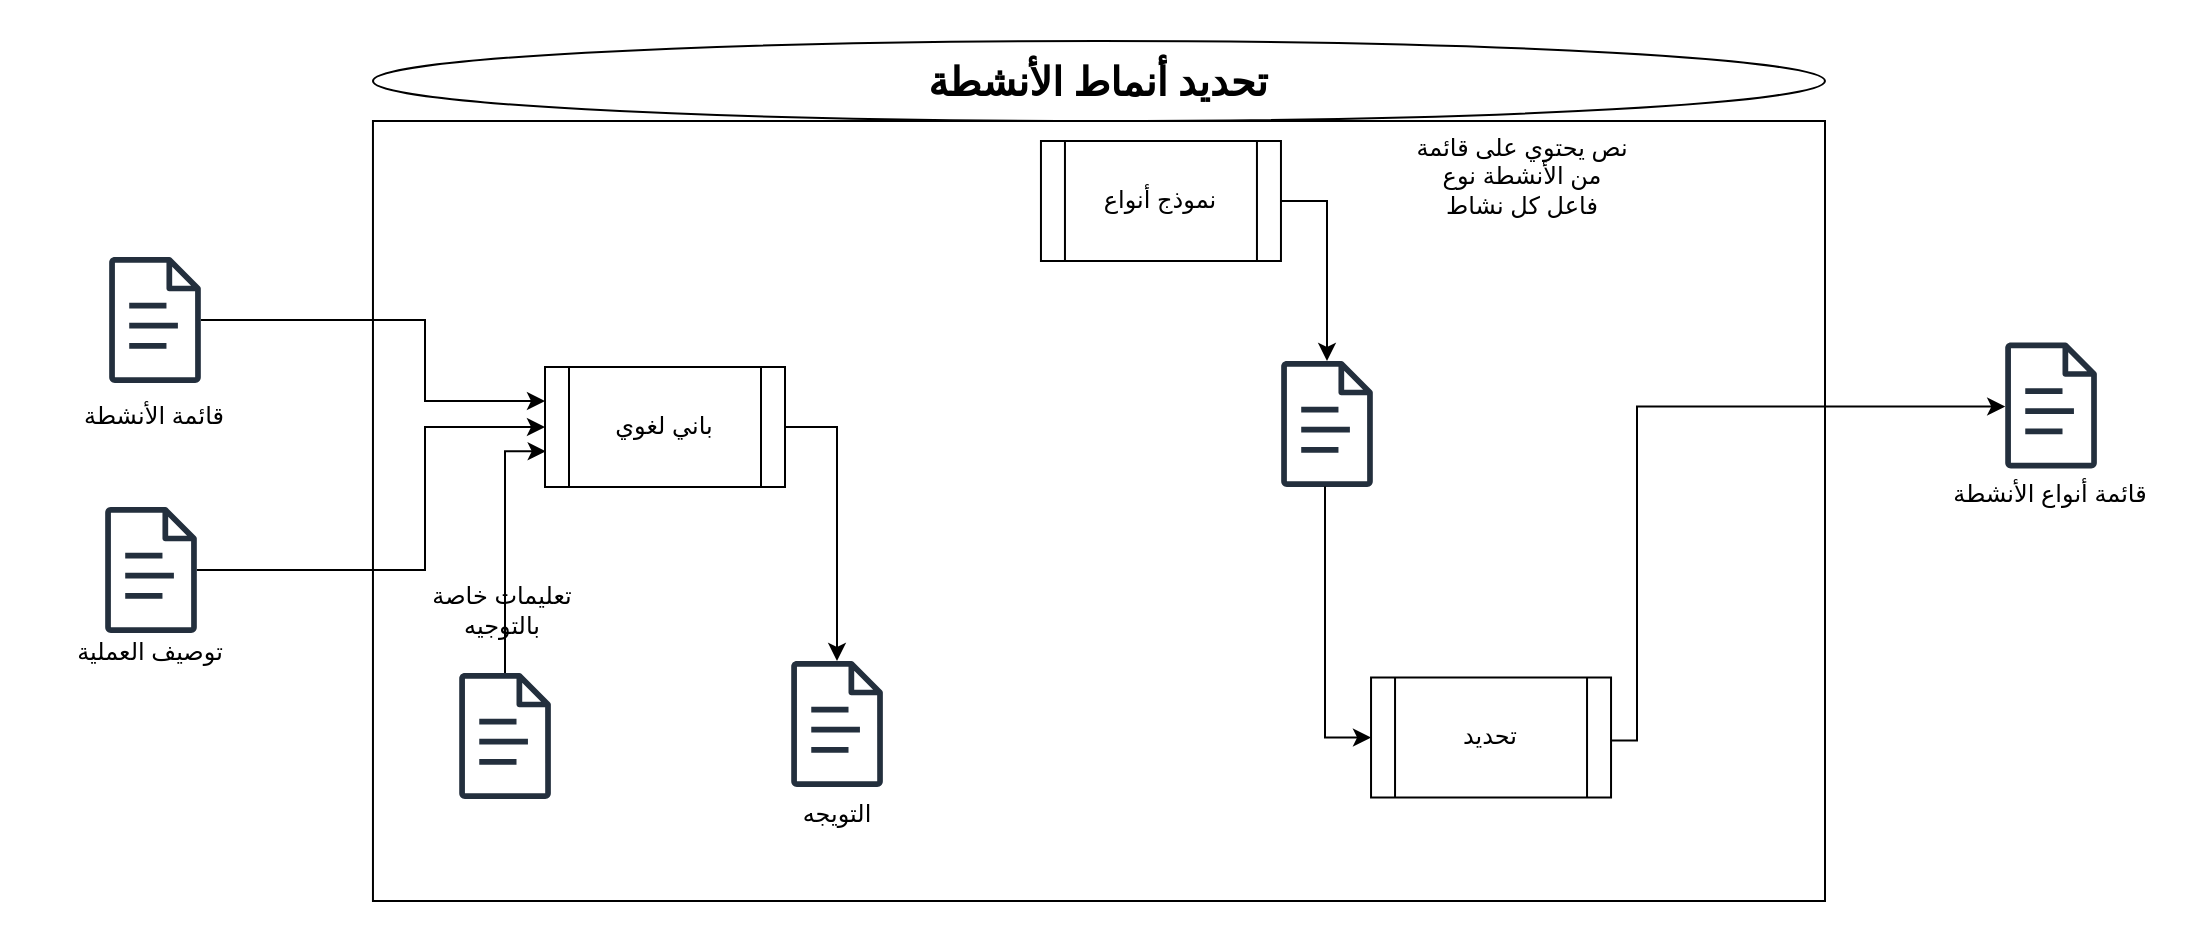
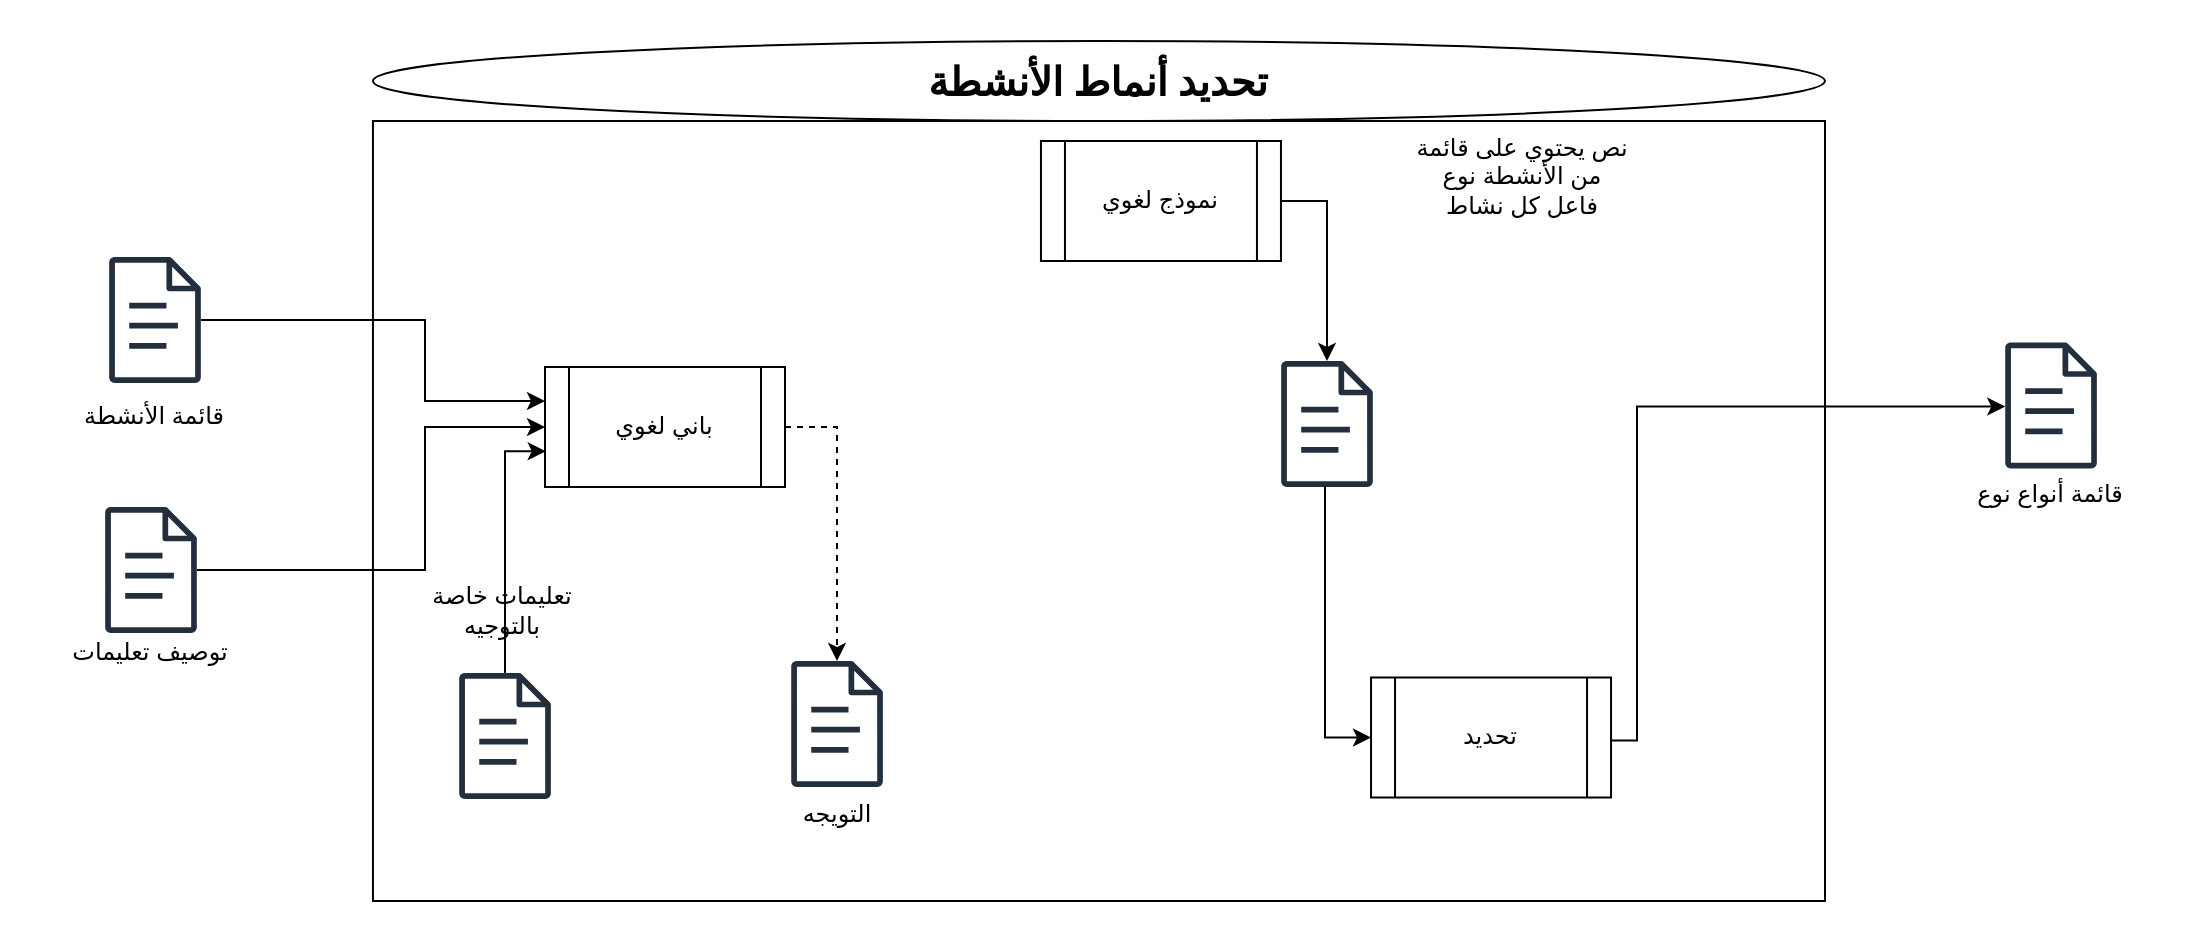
(1161, 201) -> (1161, 201)
(2051, 495) -> (2051, 495)
(837, 513) -> (837, 513)
(151, 653) -> (151, 653)
